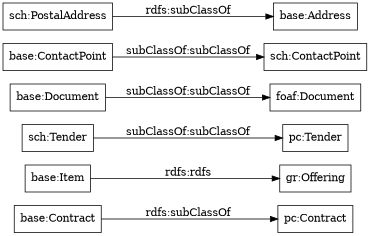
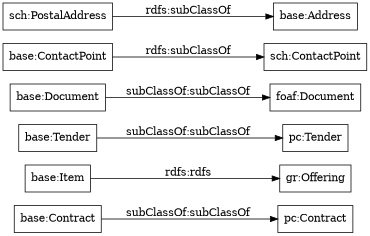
(188, 51) -> (188, 51)
(58, 138) -> (58, 138)
(188, 213) -> (188, 213)
